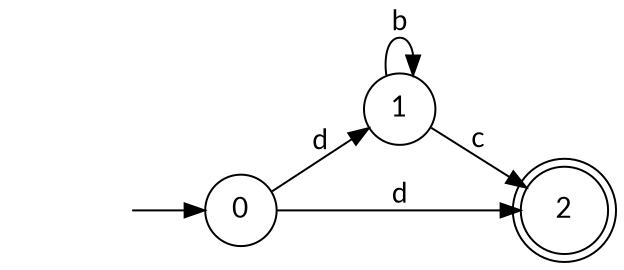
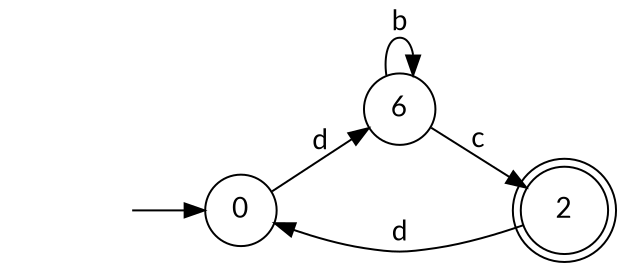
(400, 109) -> (400, 109)
(389, 210) -> (409, 251)
